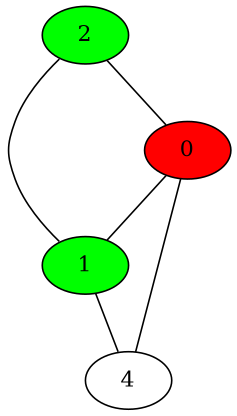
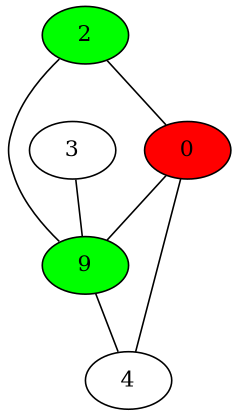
none -> (73, 150)
(85, 265) -> (85, 265)
